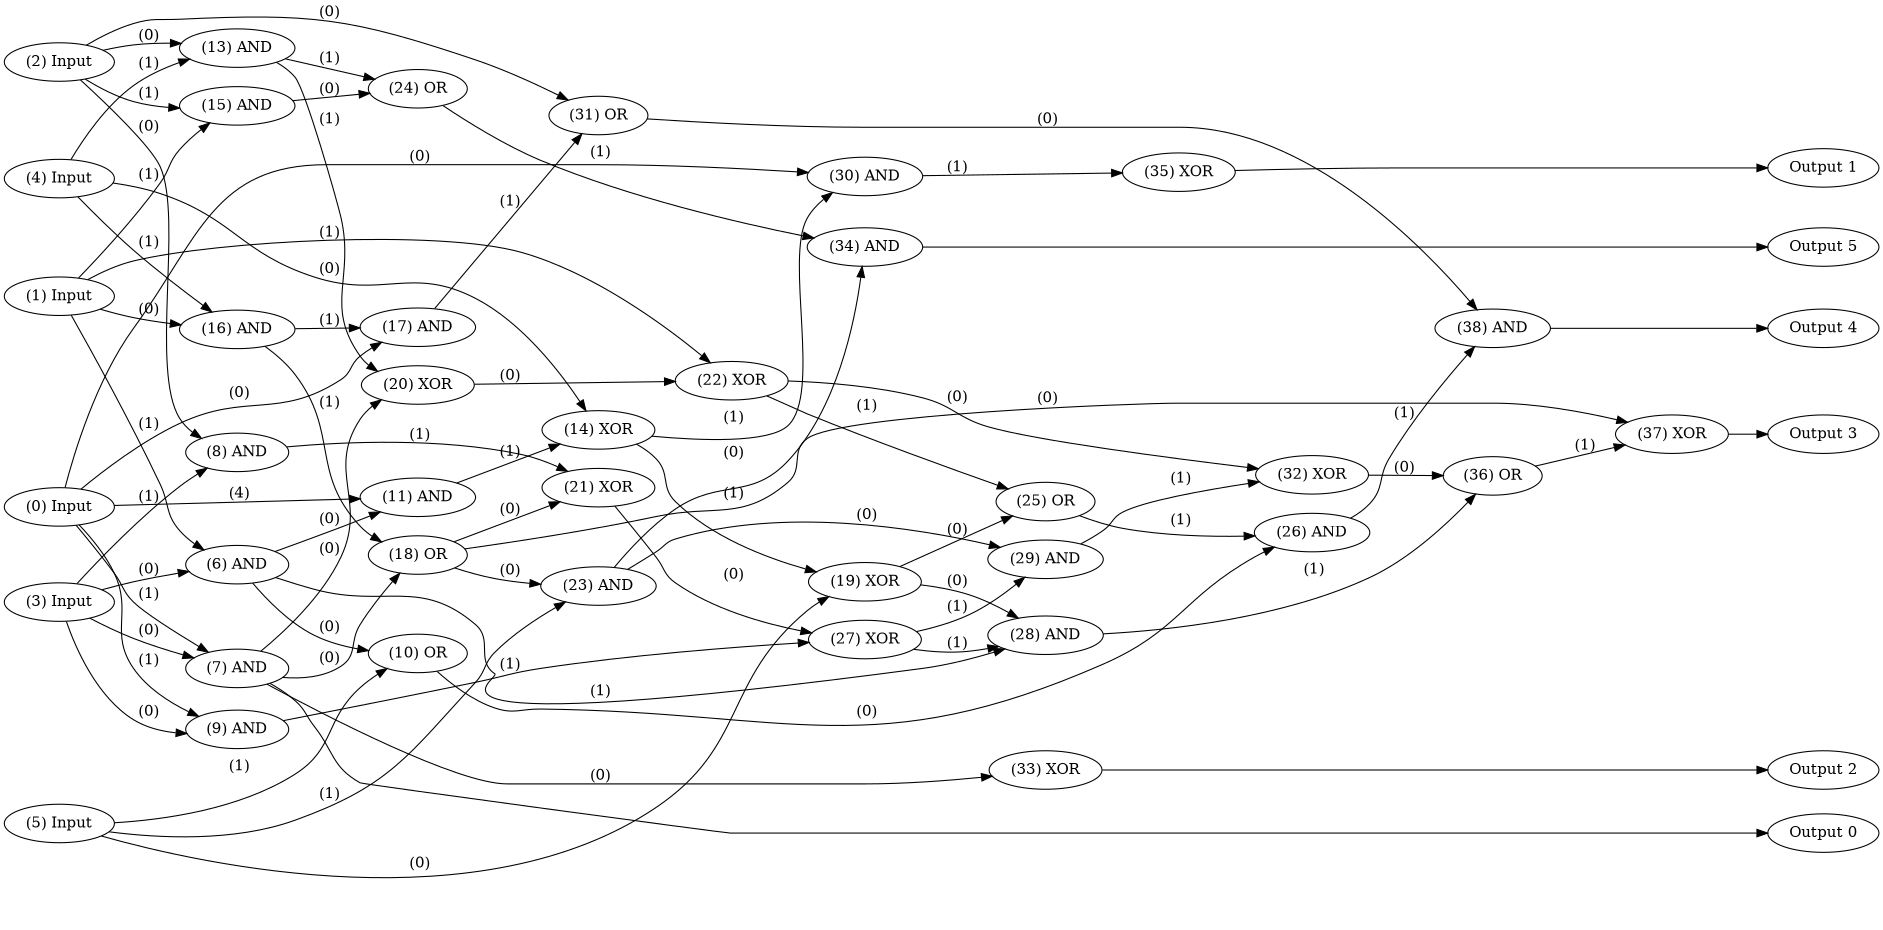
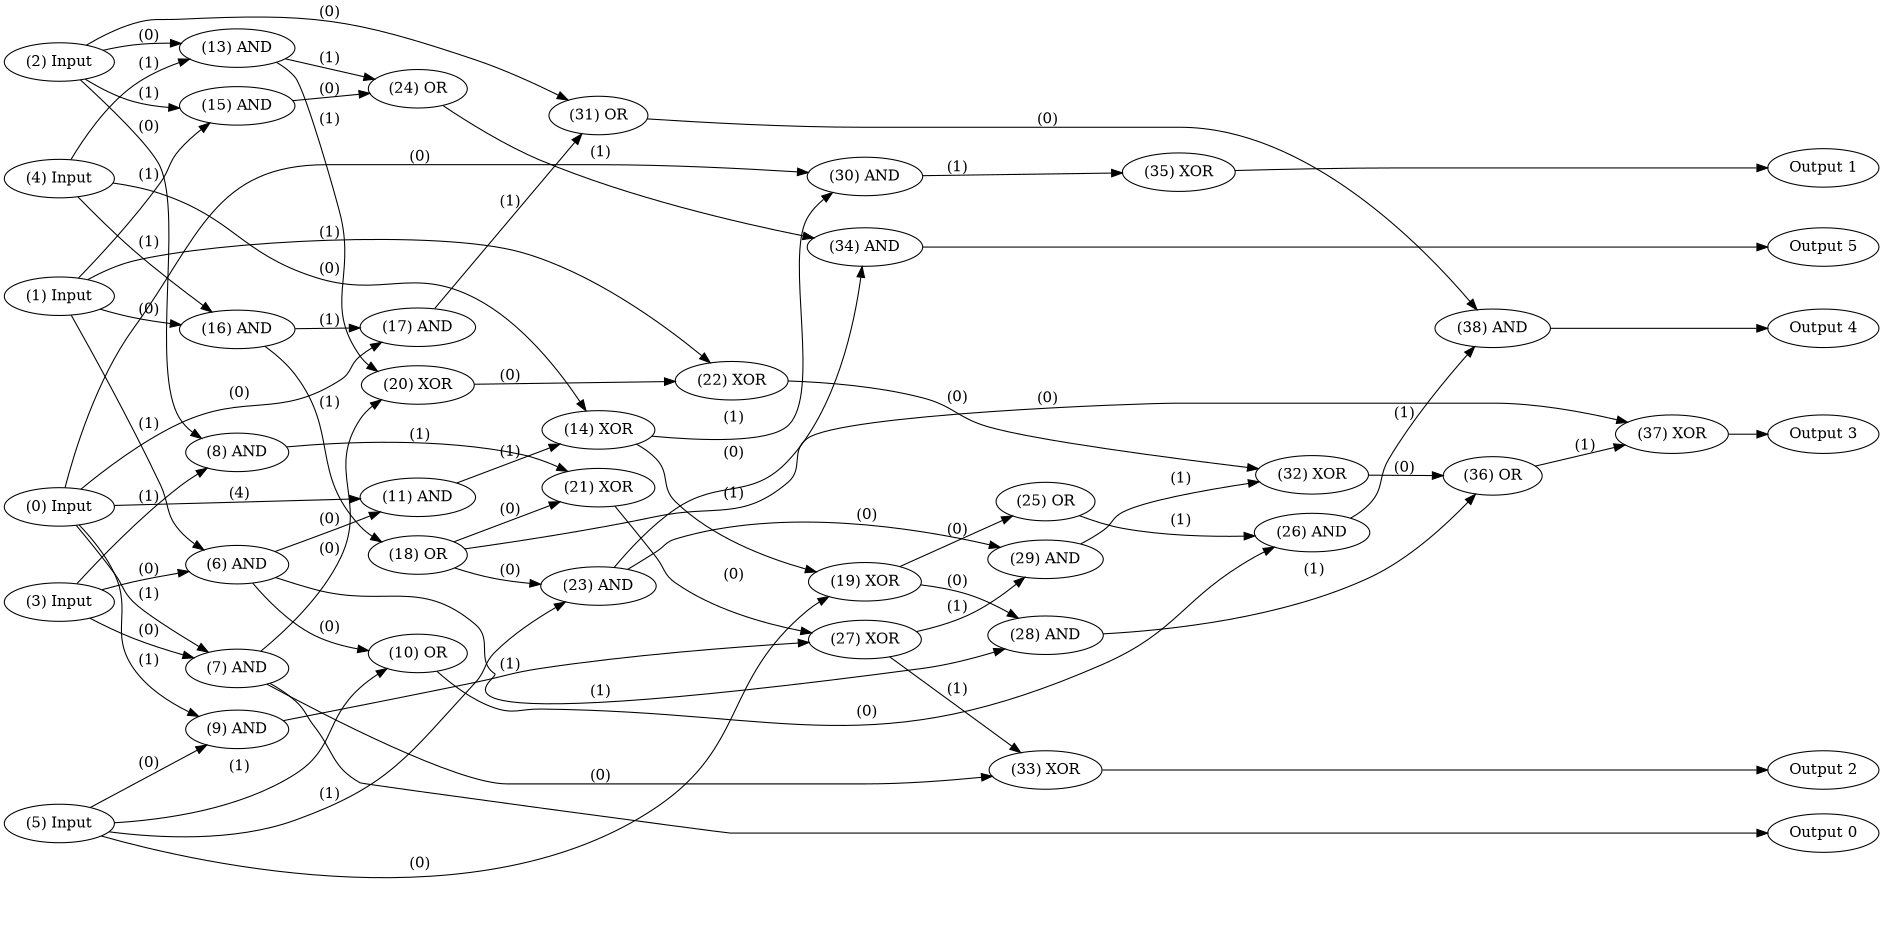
(882, 443) -> none
(951, 652) -> (951, 701)
(350, 657) -> none
(105, 694) -> (144, 779)
